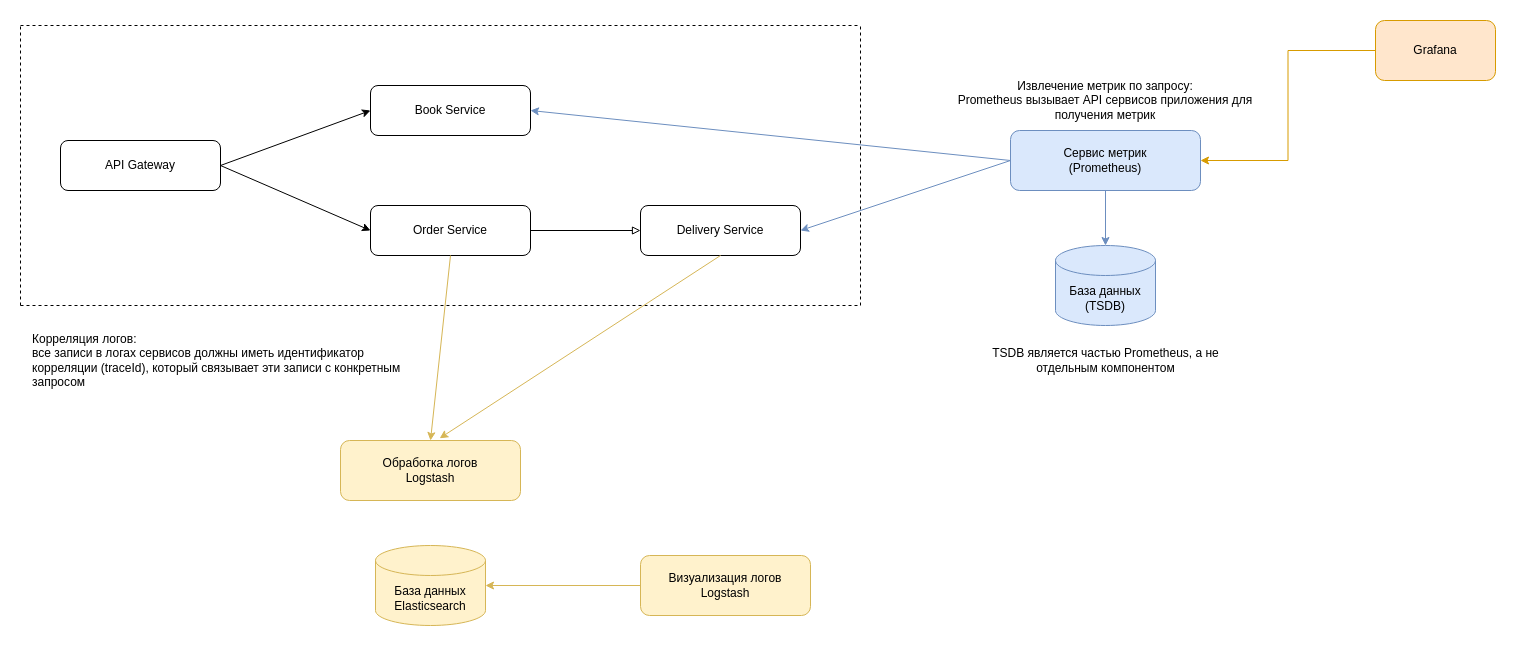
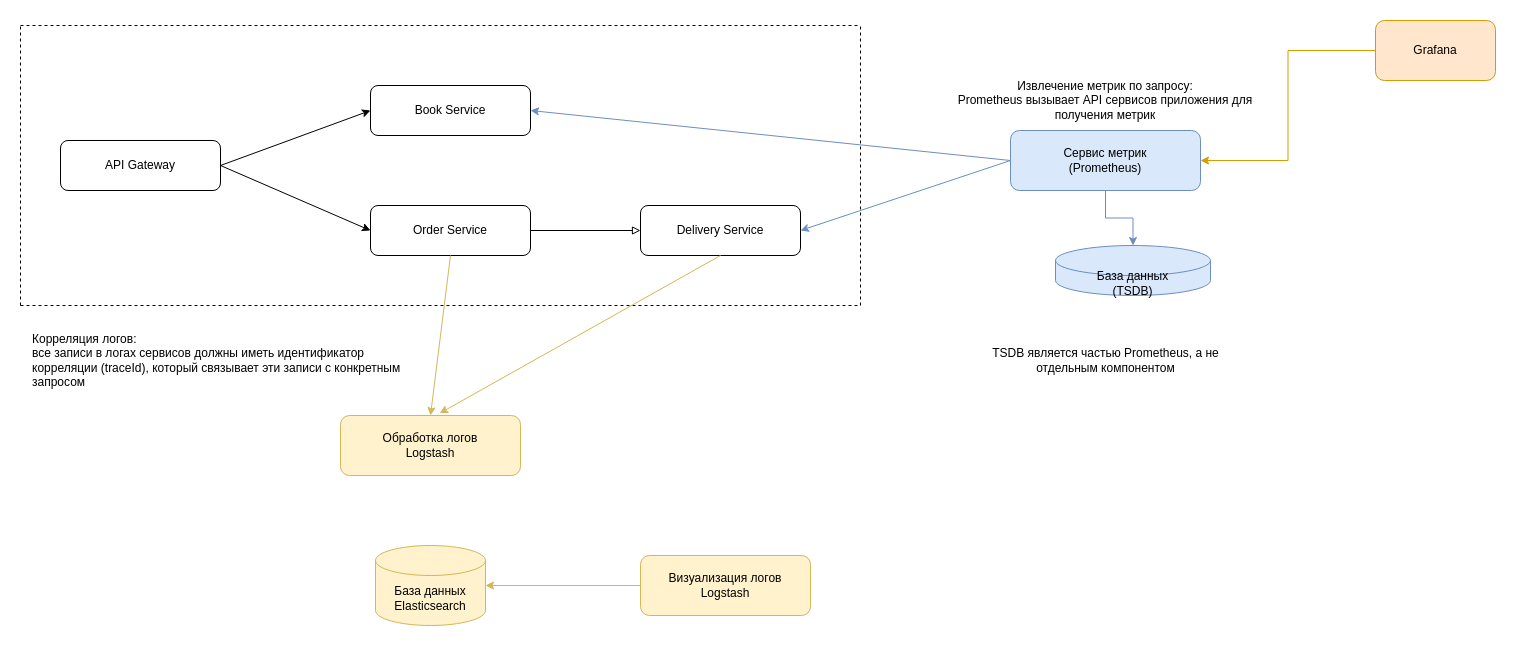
(1106, 286) -> (1133, 271)
(431, 471) -> (431, 446)
